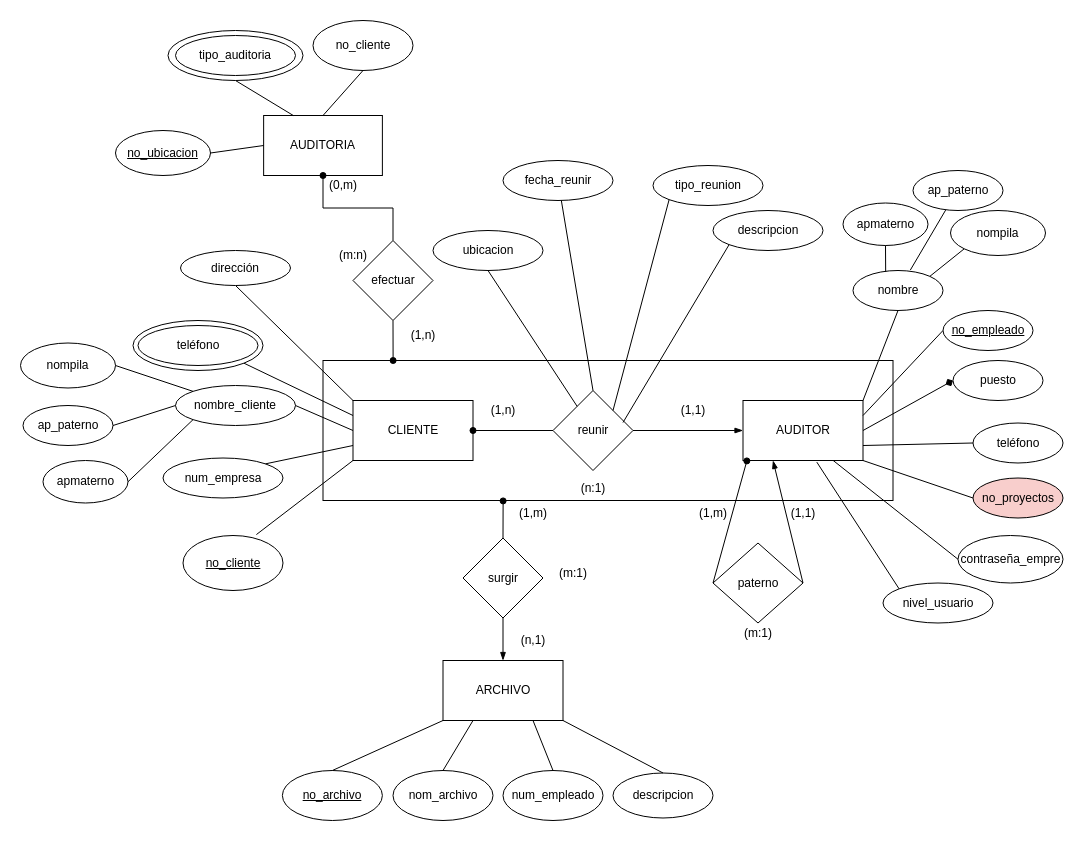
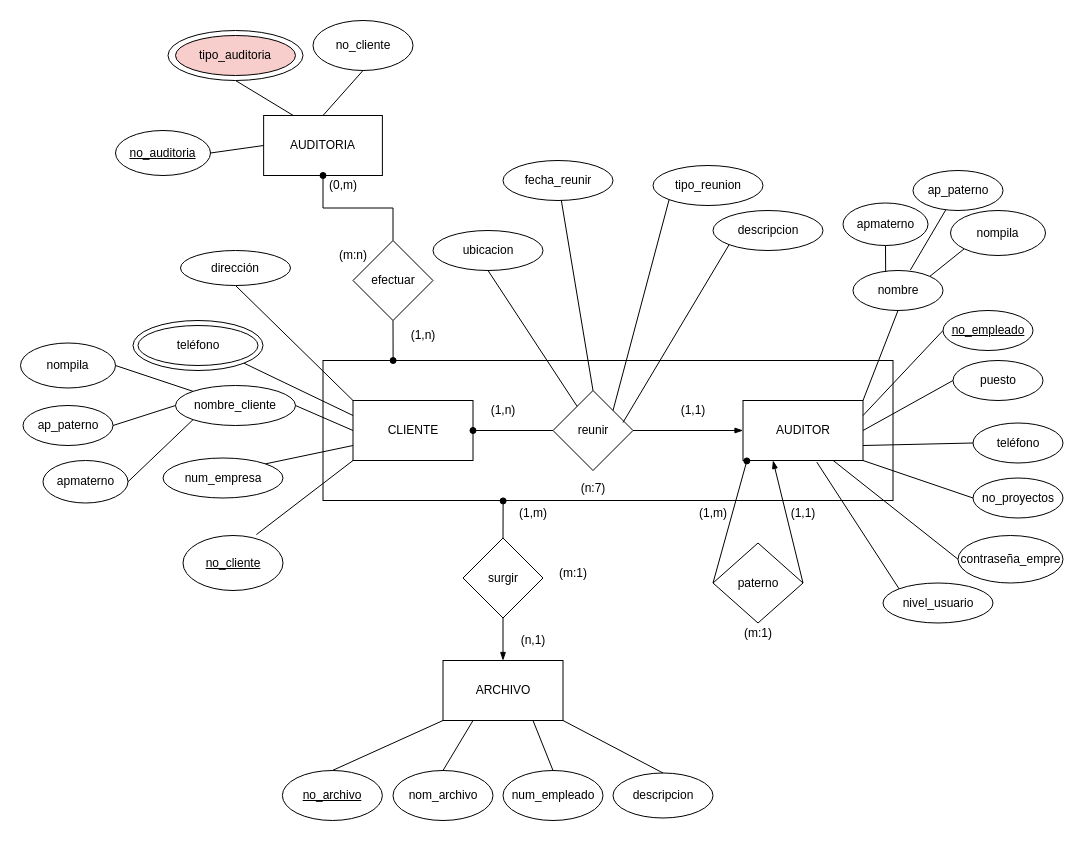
(236, 56) -> (236, 56)
(163, 154) -> (163, 154)
(945, 385) -> (949, 383)
(594, 489) -> (594, 489)
(1018, 498) -> (1018, 498)
